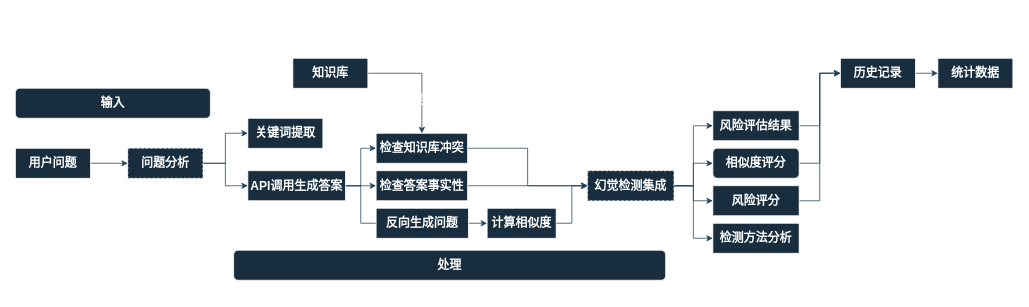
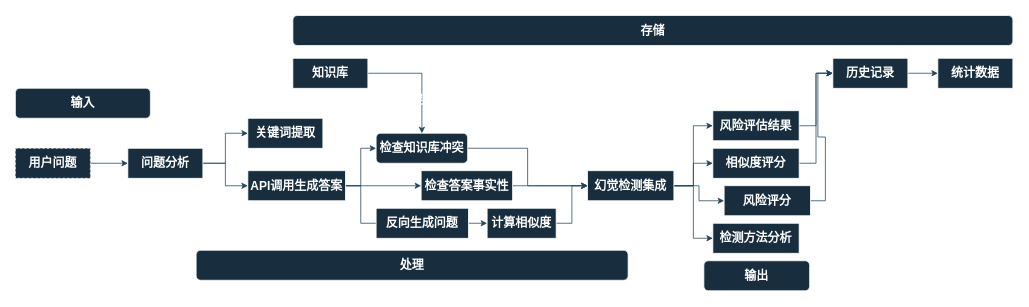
none -> (653, 30)
(878, 73) -> (870, 73)
(113, 103) -> (83, 103)
(422, 148) -> (422, 148)
(53, 163) -> (53, 163)
(165, 163) -> (165, 163)
(756, 163) -> (756, 163)
(422, 186) -> (467, 186)
(631, 186) -> (631, 186)
(756, 201) -> (767, 201)
(450, 265) -> (412, 265)
none -> (757, 276)
